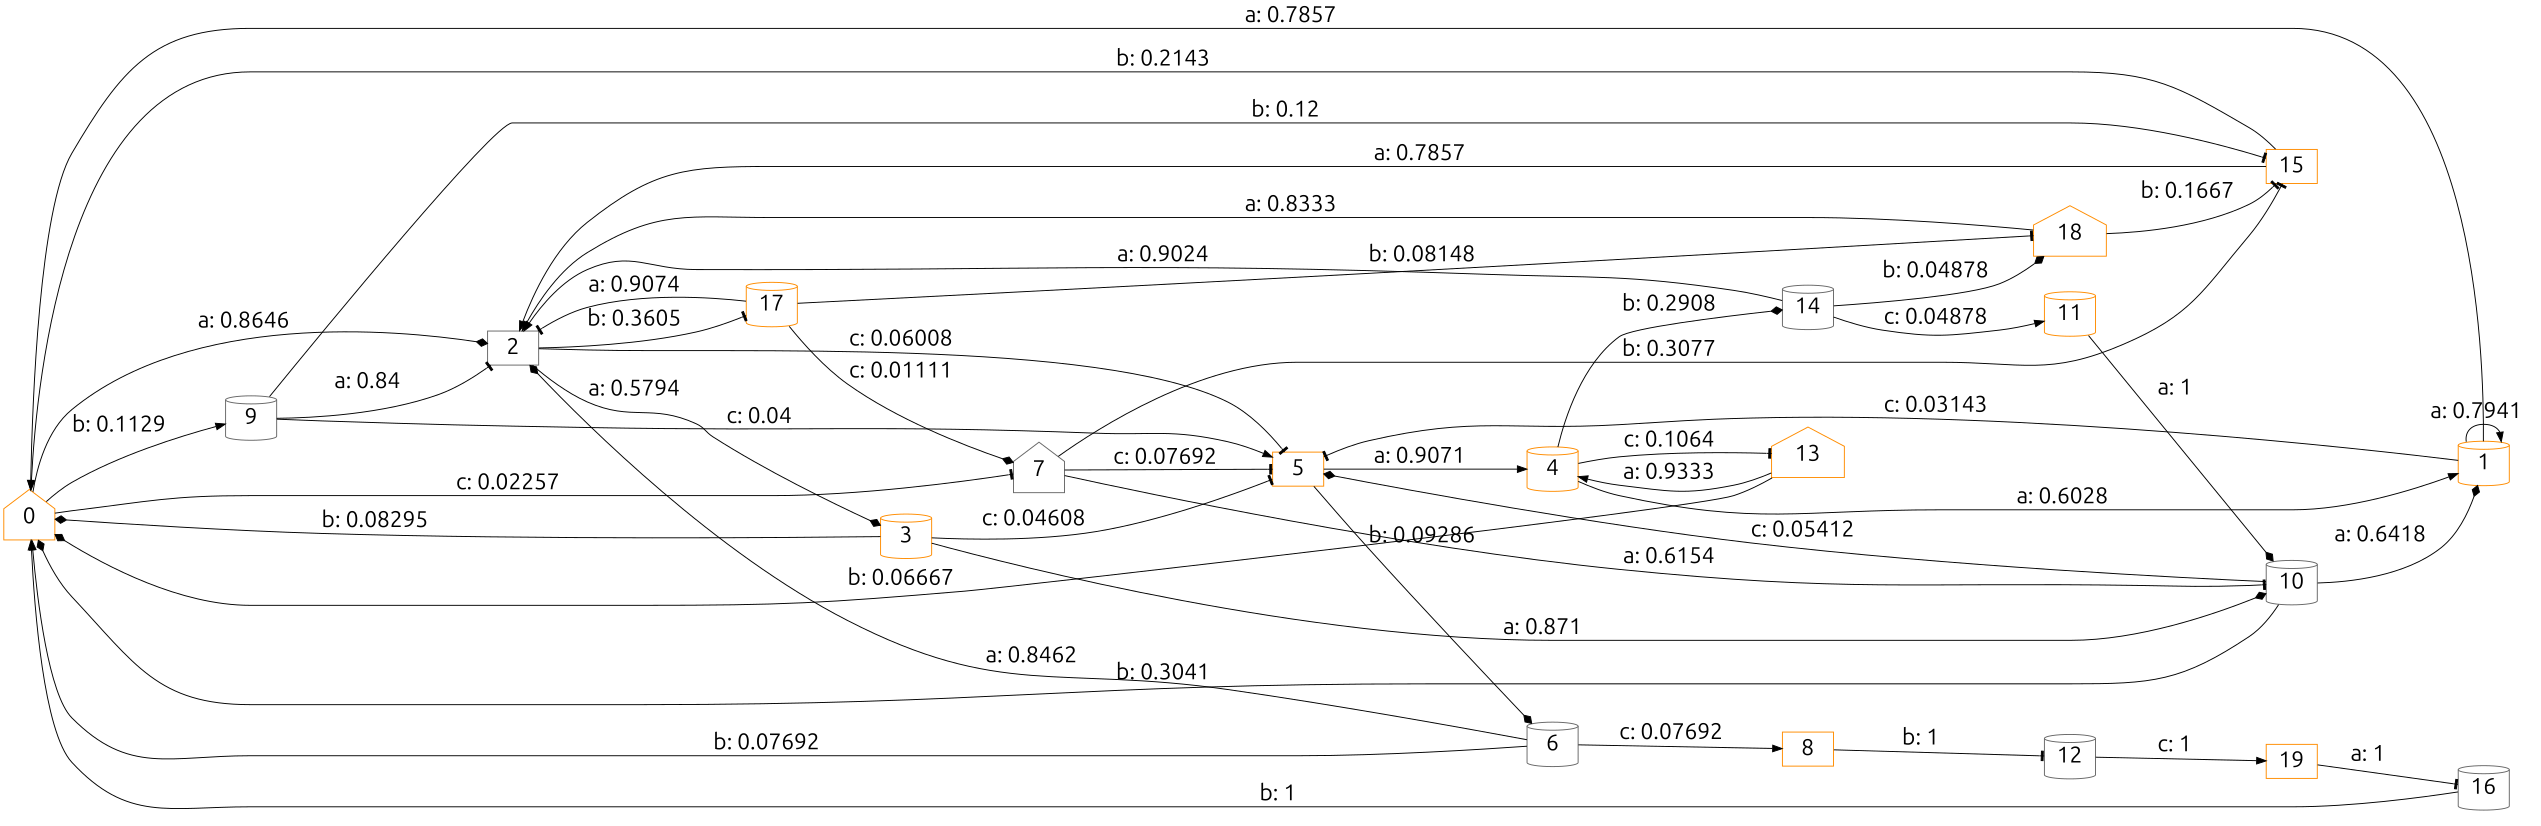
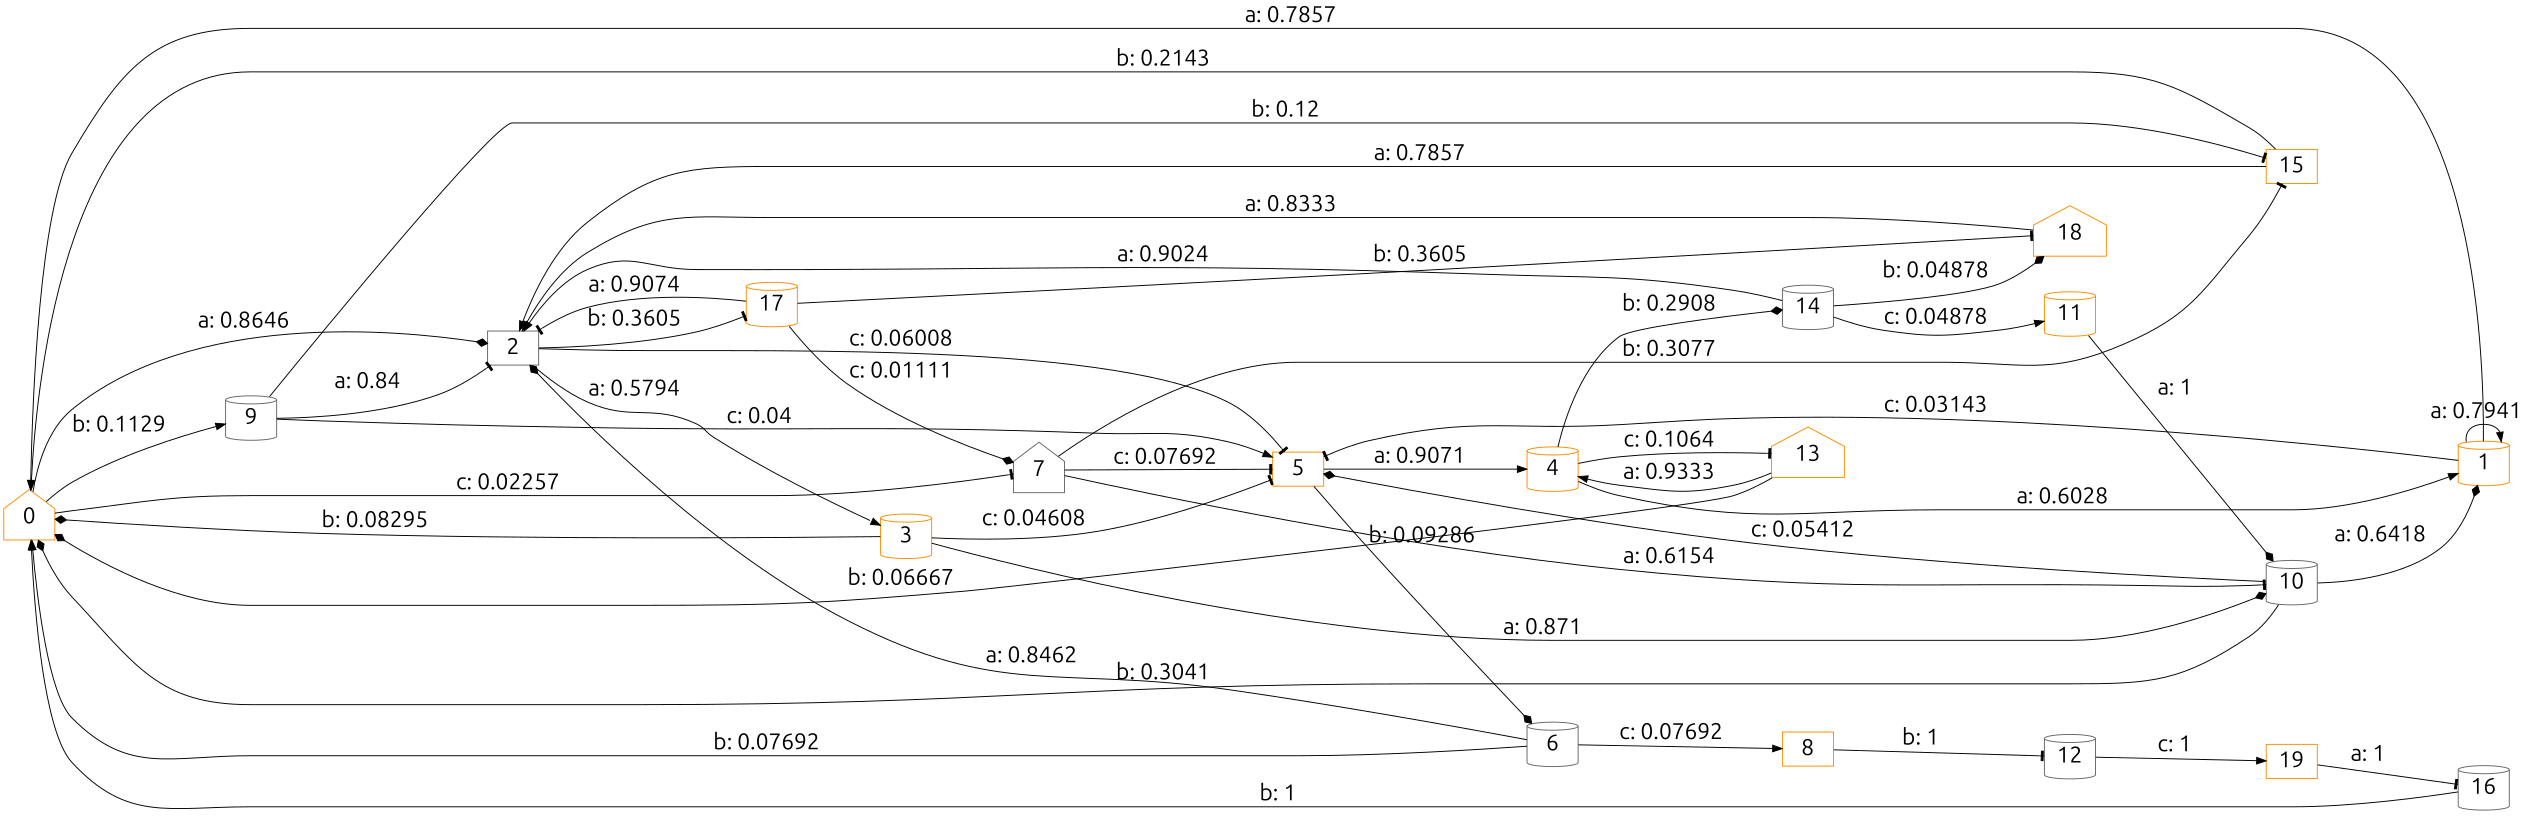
(2194, 223) -> none
(1427, 255) -> (1427, 255)
(712, 436) -> (712, 436)
